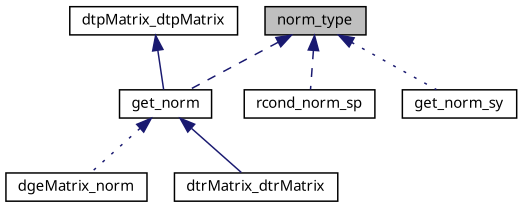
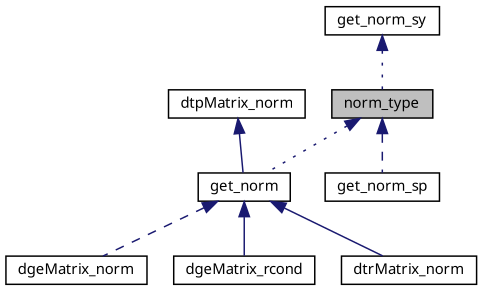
(154, 21) -> (237, 104)
(234, 66) -> (307, 149)
(394, 66) -> (382, 70)
(310, 104) -> (382, 187)
(116, 150) -> (154, 232)
(256, 187) -> (409, 270)
none -> (244, 270)
